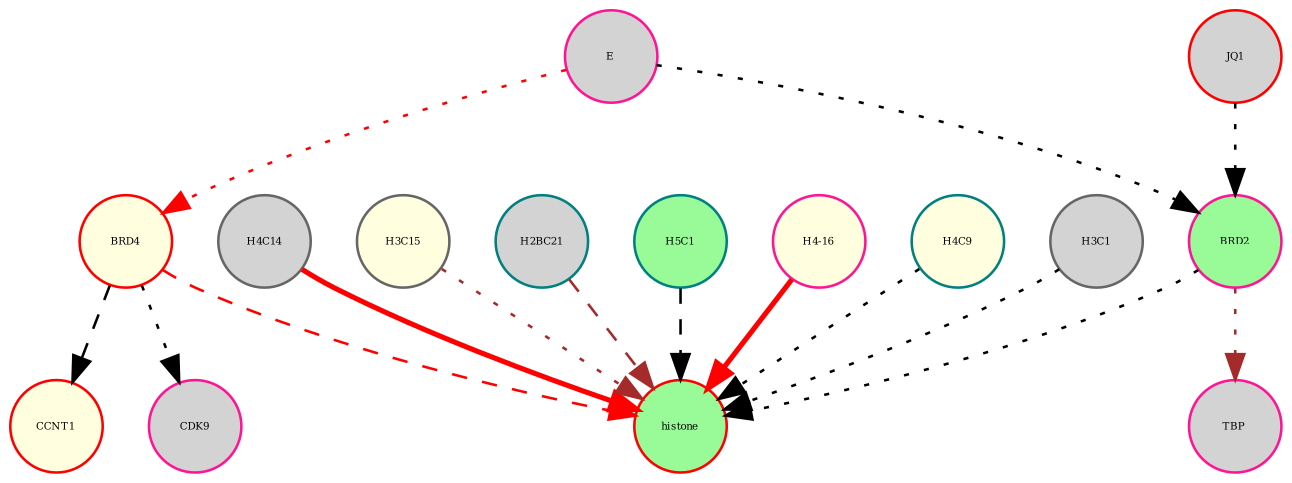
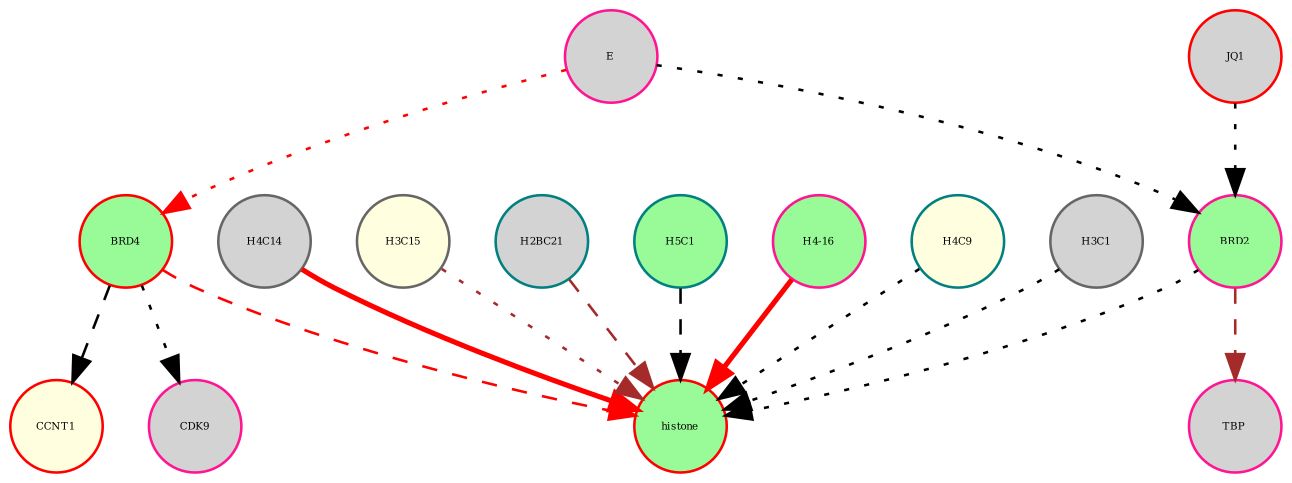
(126, 241) -> (126, 241)
(819, 241) -> (819, 241)
(1235, 321) -> (1235, 321)
